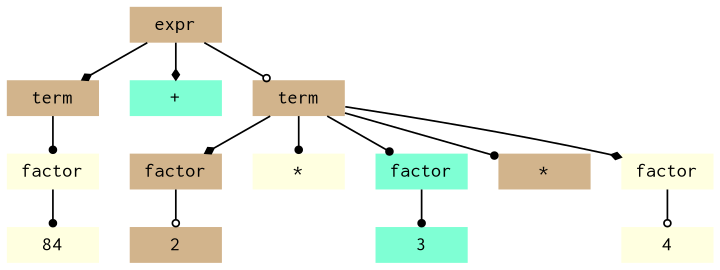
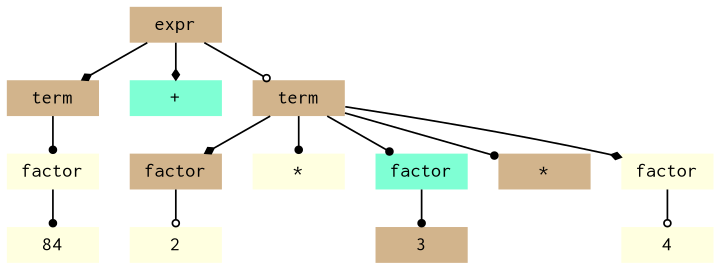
(176, 245) -> (176, 245)
(422, 245) -> (422, 245)
